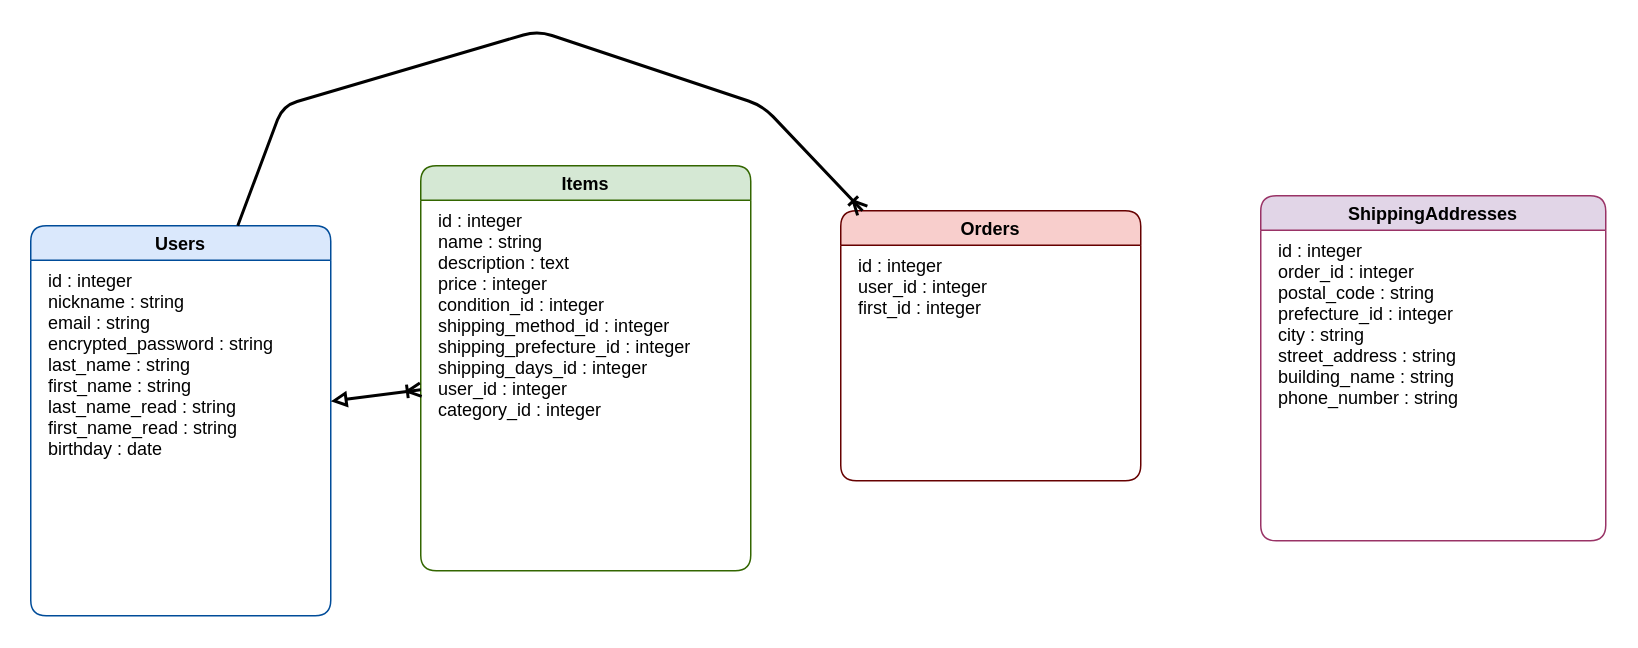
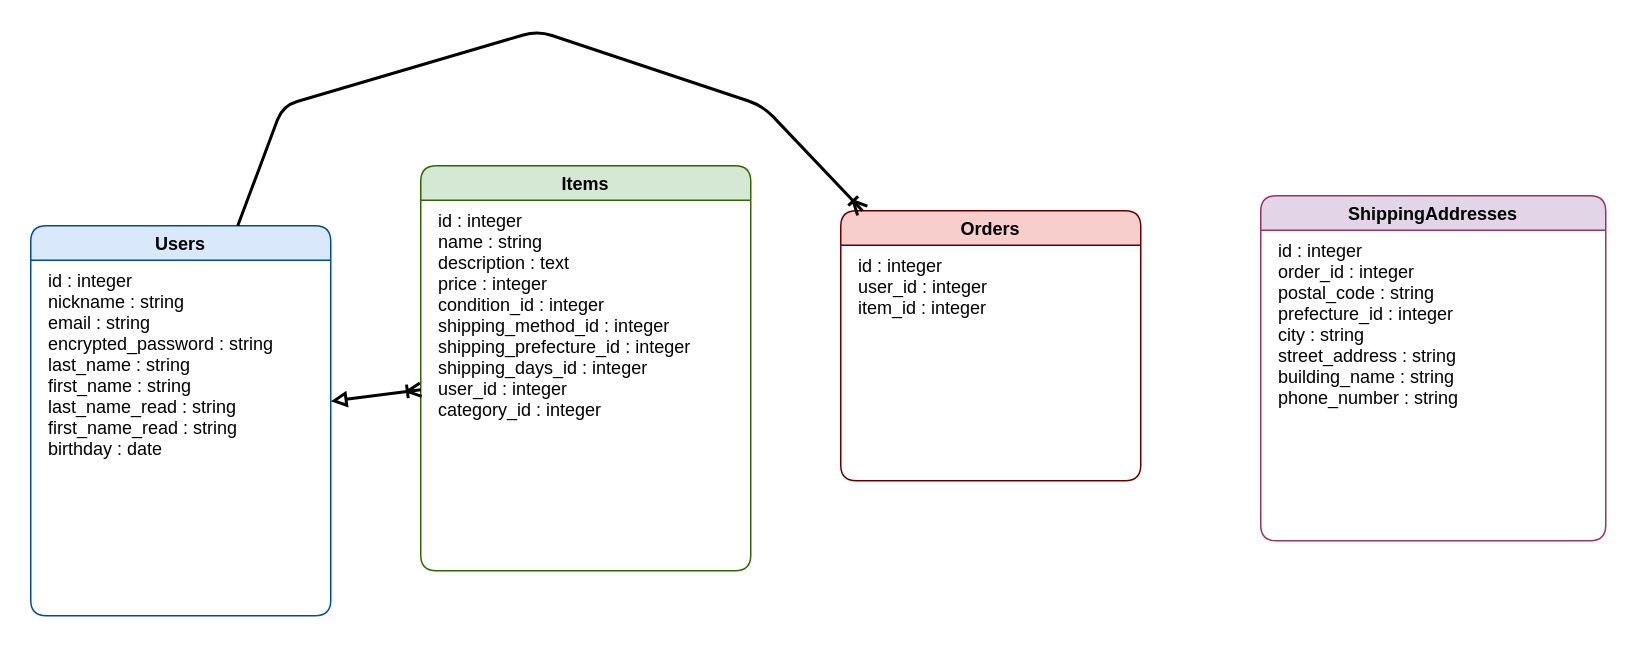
(907, 266) -> (907, 266)
